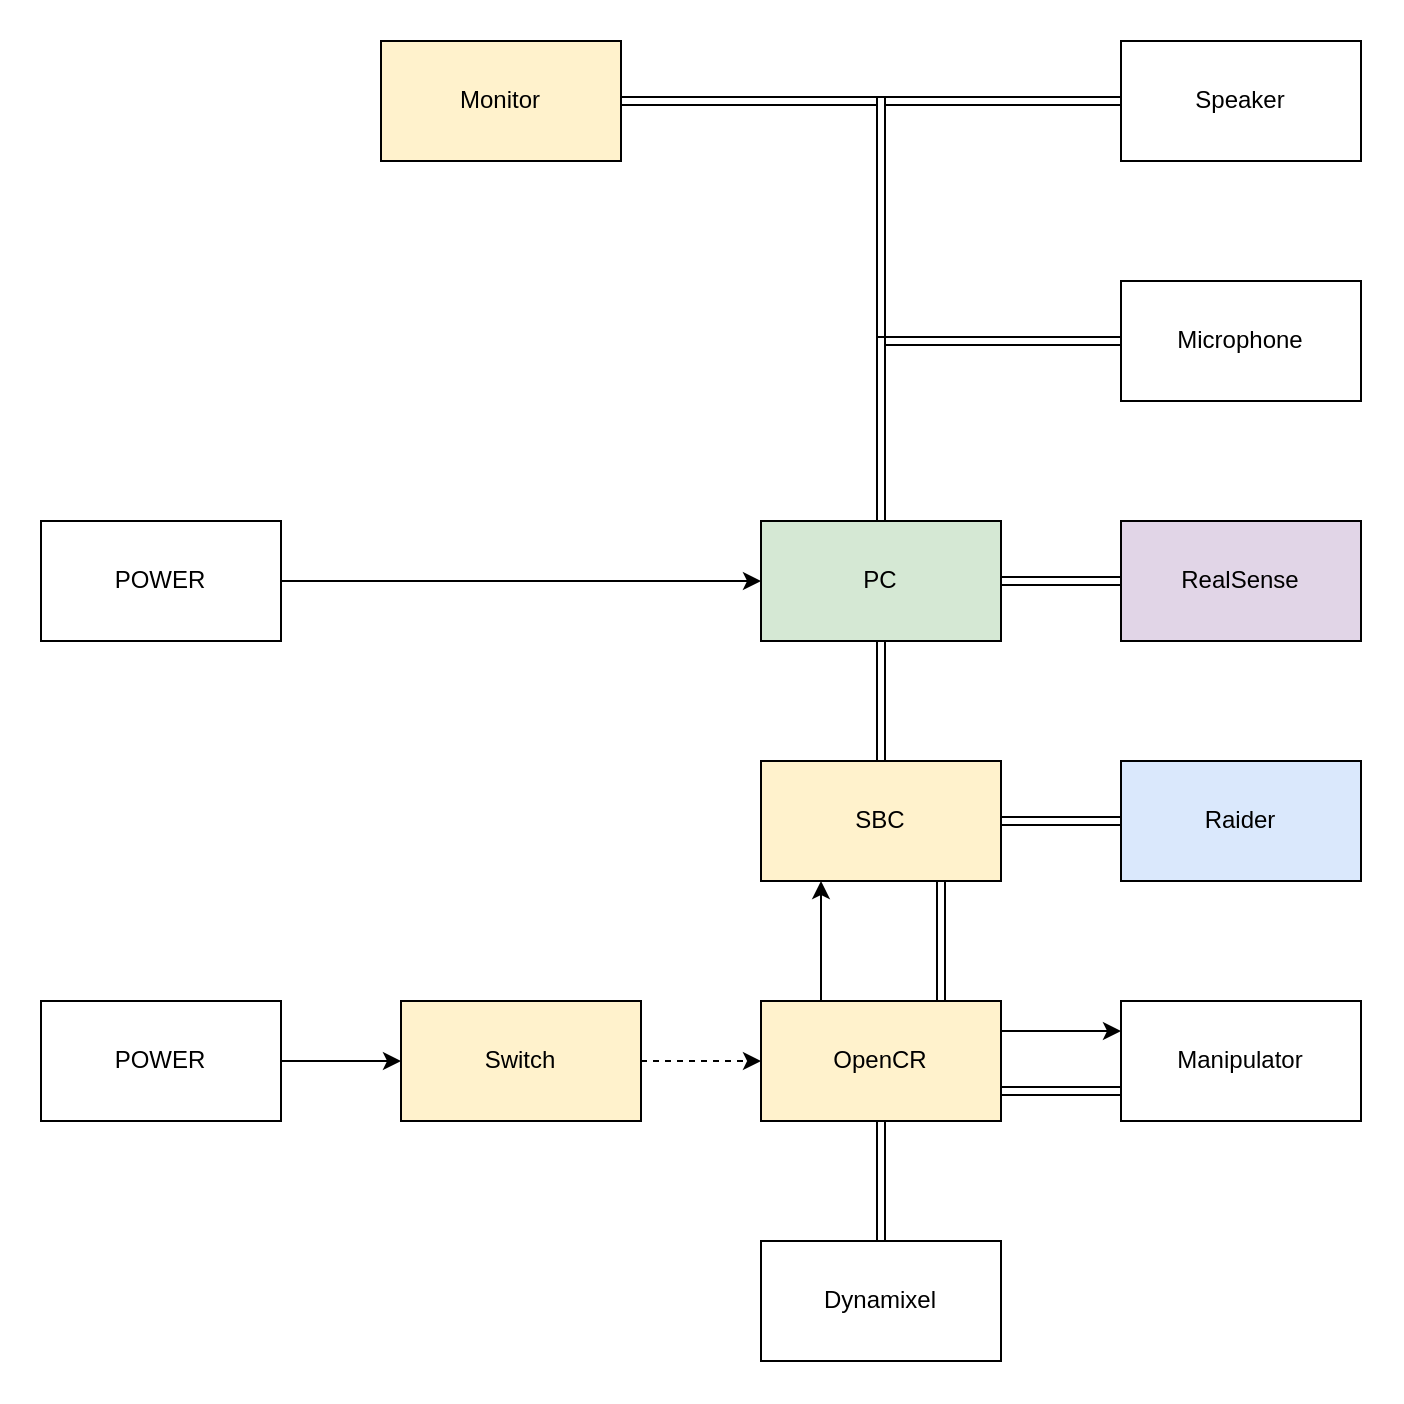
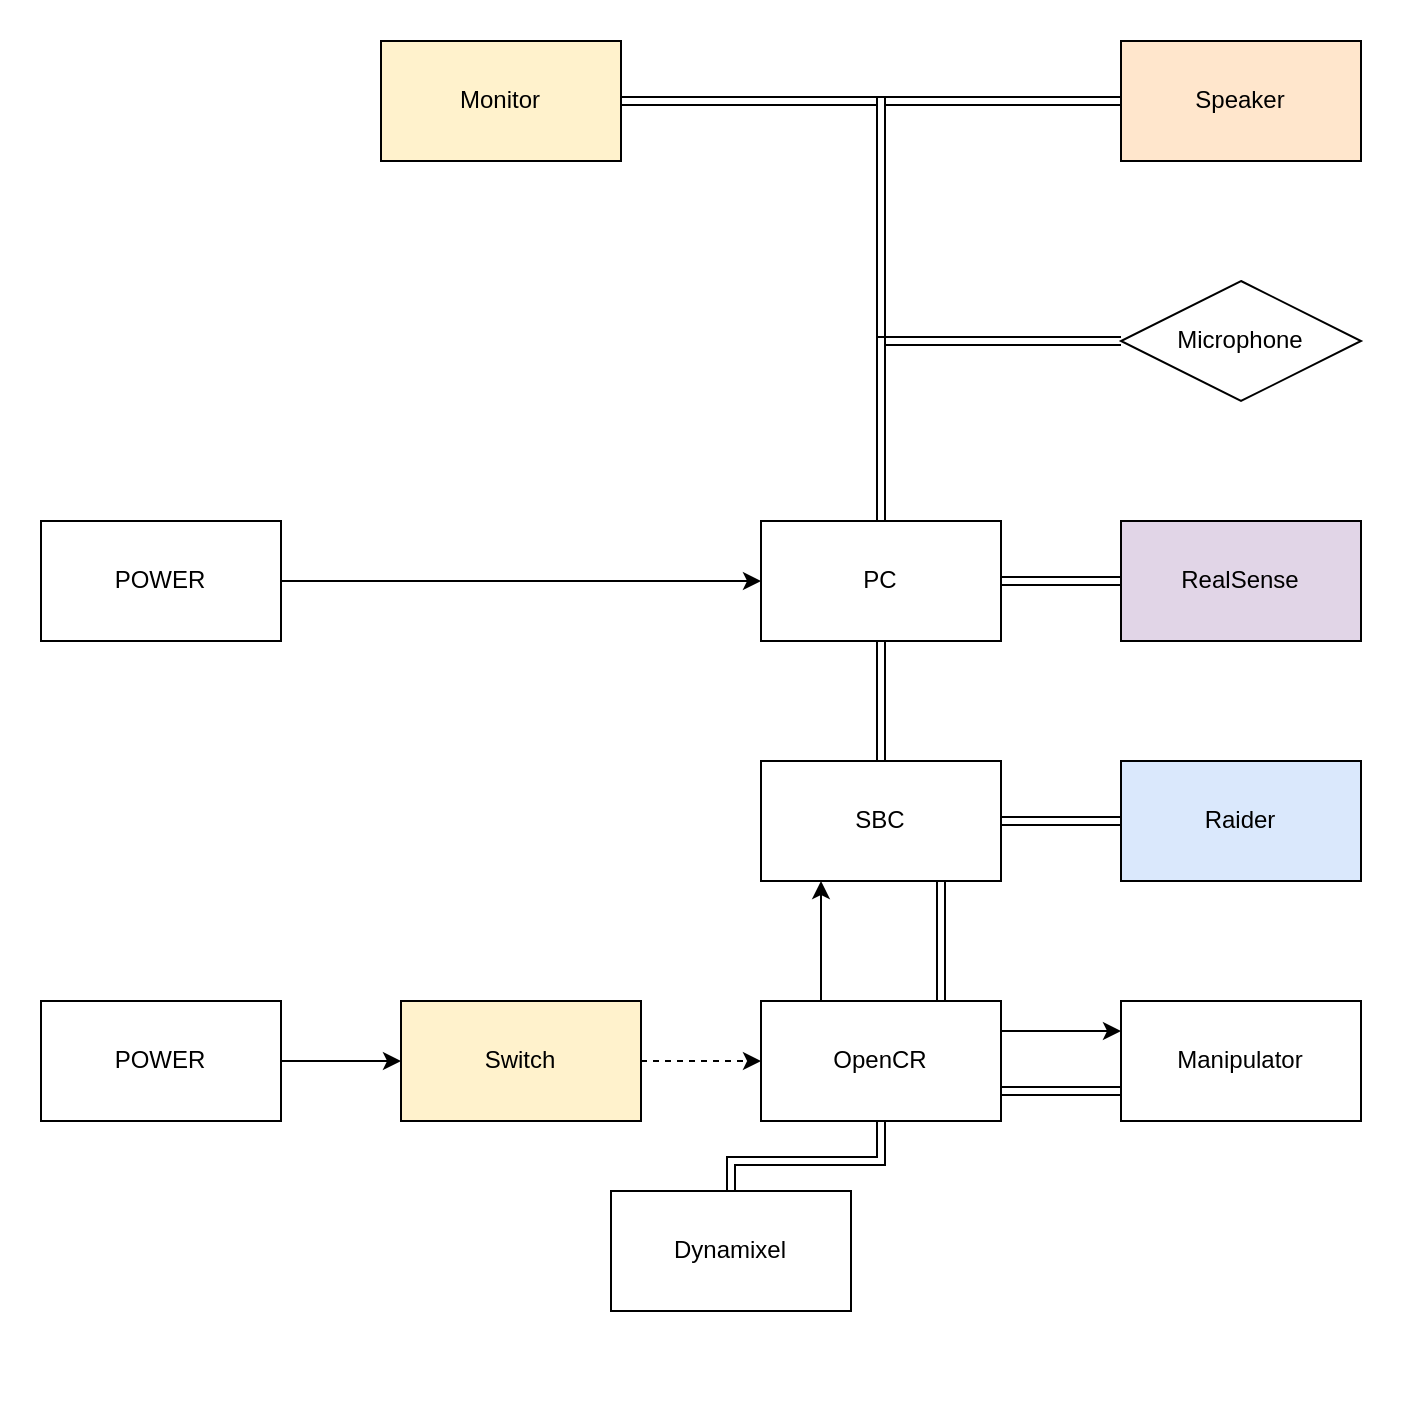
(1241, 101) -> (1241, 101)
(1241, 341) -> (1241, 341)
(881, 581) -> (881, 581)
(881, 821) -> (881, 821)
(881, 1061) -> (881, 1061)
(881, 1301) -> (731, 1251)
